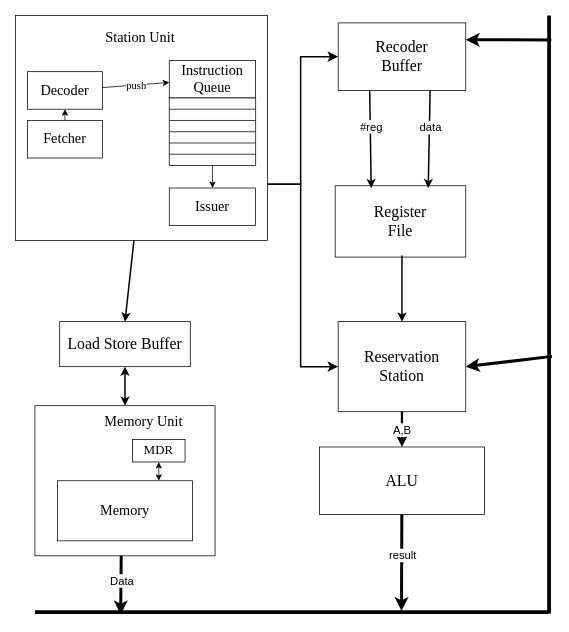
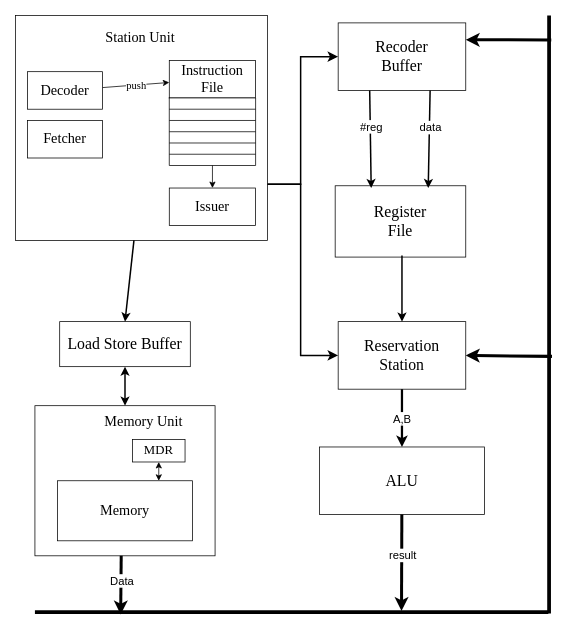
(212, 79) -> (212, 79)
(65, 115) -> none
(402, 366) -> (402, 355)
